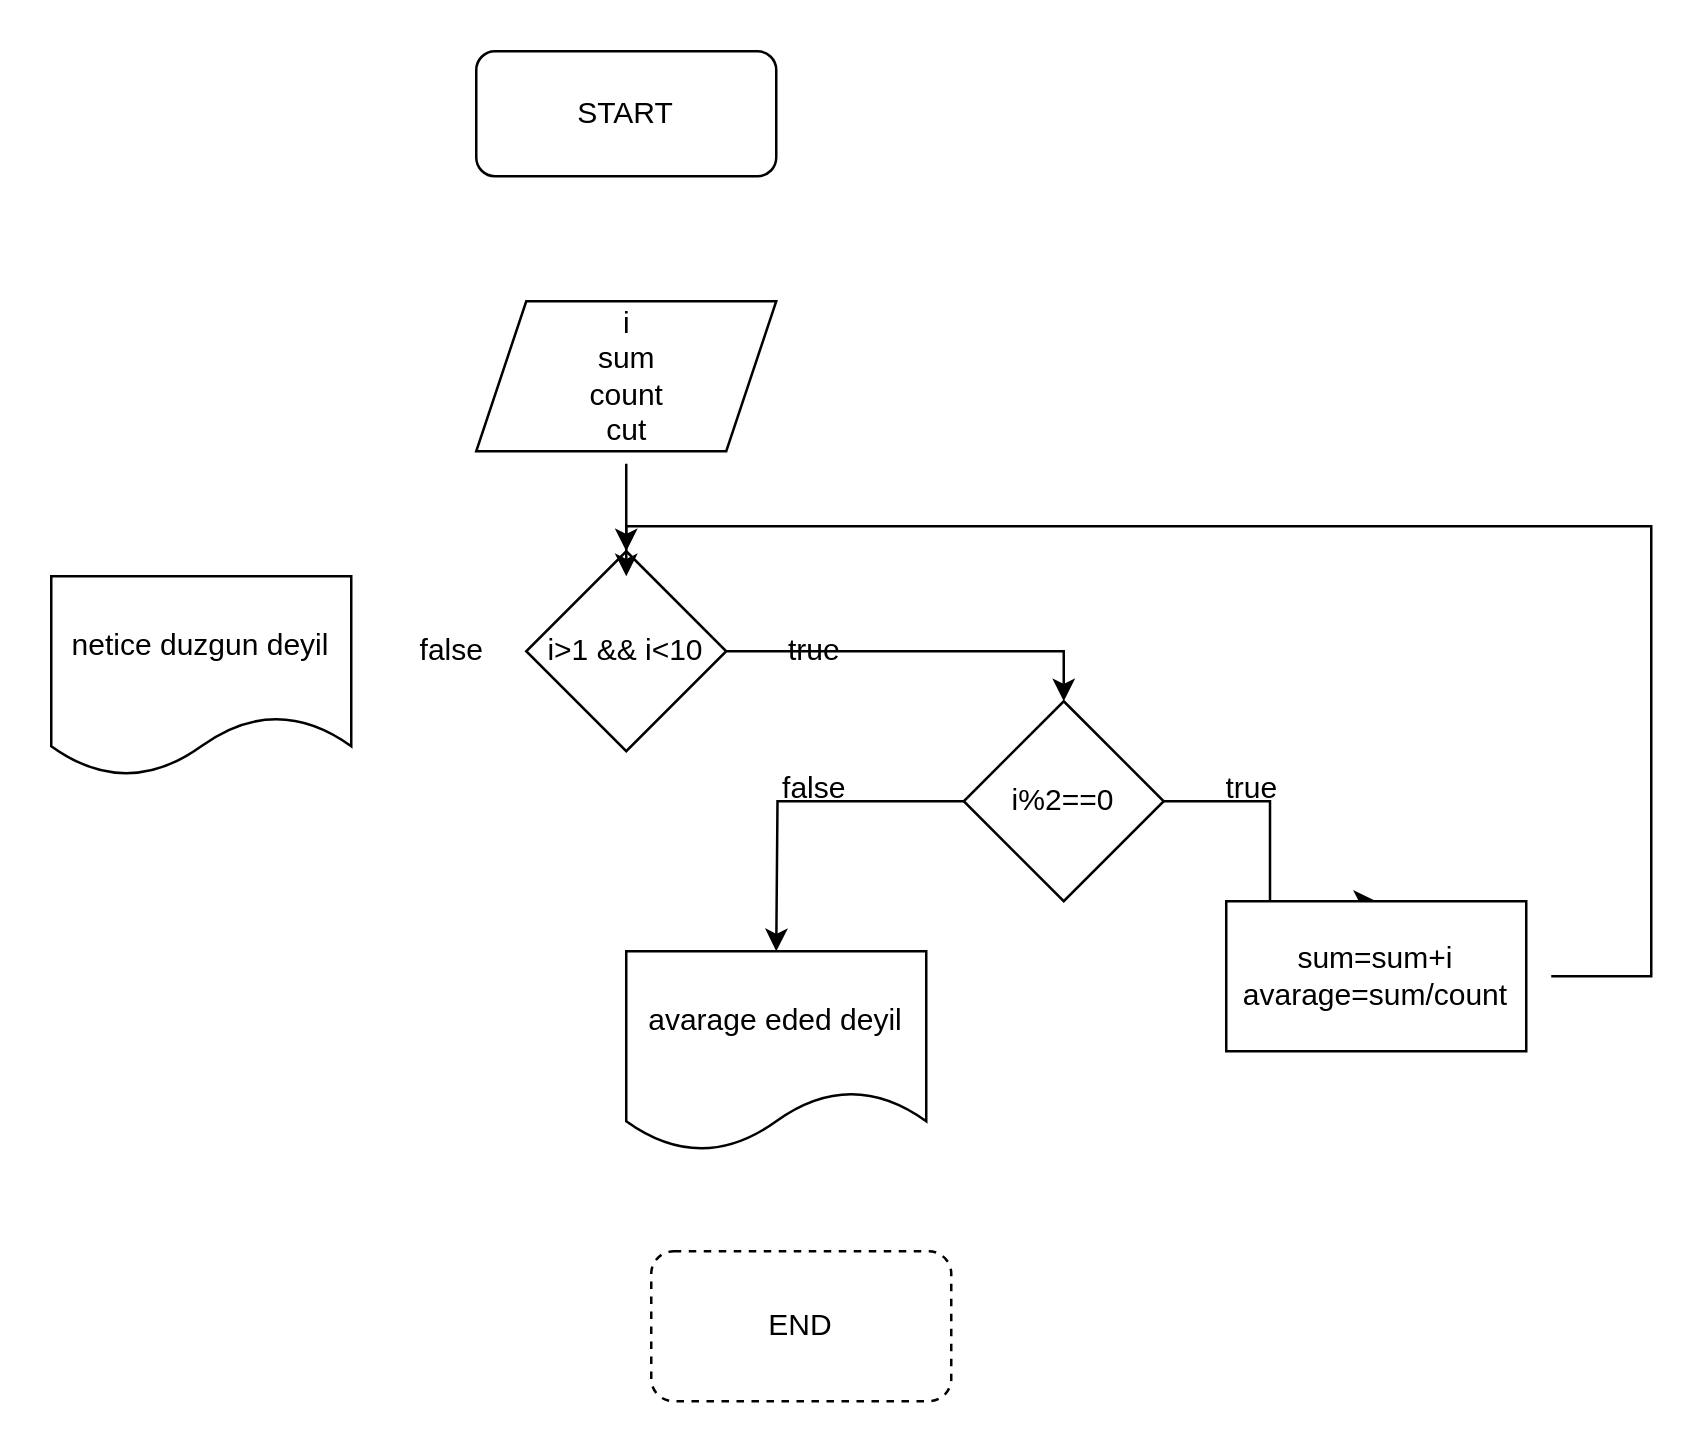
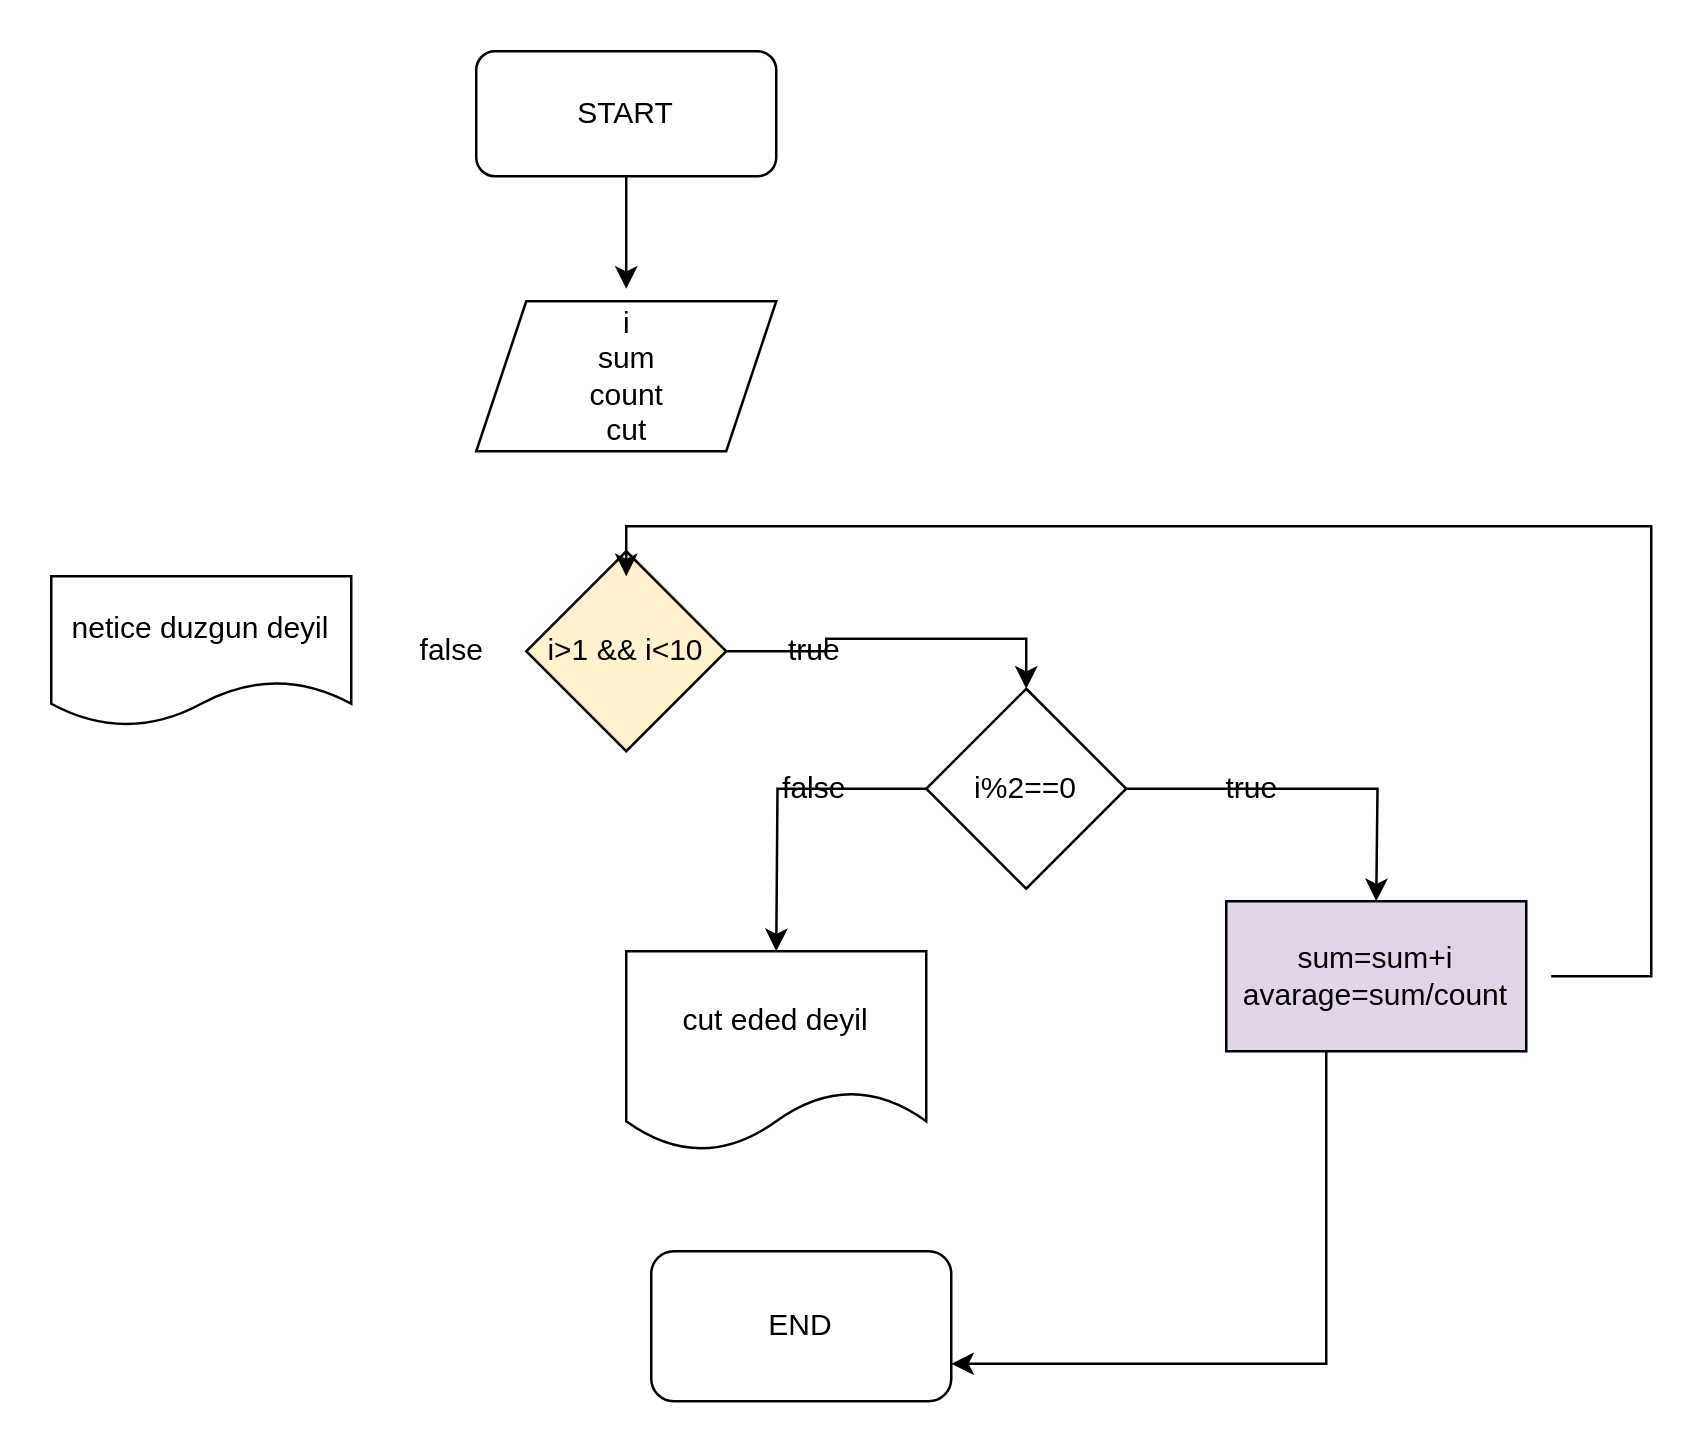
none -> (626, 225)
(626, 505) -> none
(626, 651) -> (626, 651)
(201, 676) -> (201, 651)
(1064, 801) -> (1026, 789)
(1376, 976) -> (1376, 976)
(776, 1021) -> (776, 1021)
(801, 1326) -> (801, 1326)
none -> (1303, 1364)
